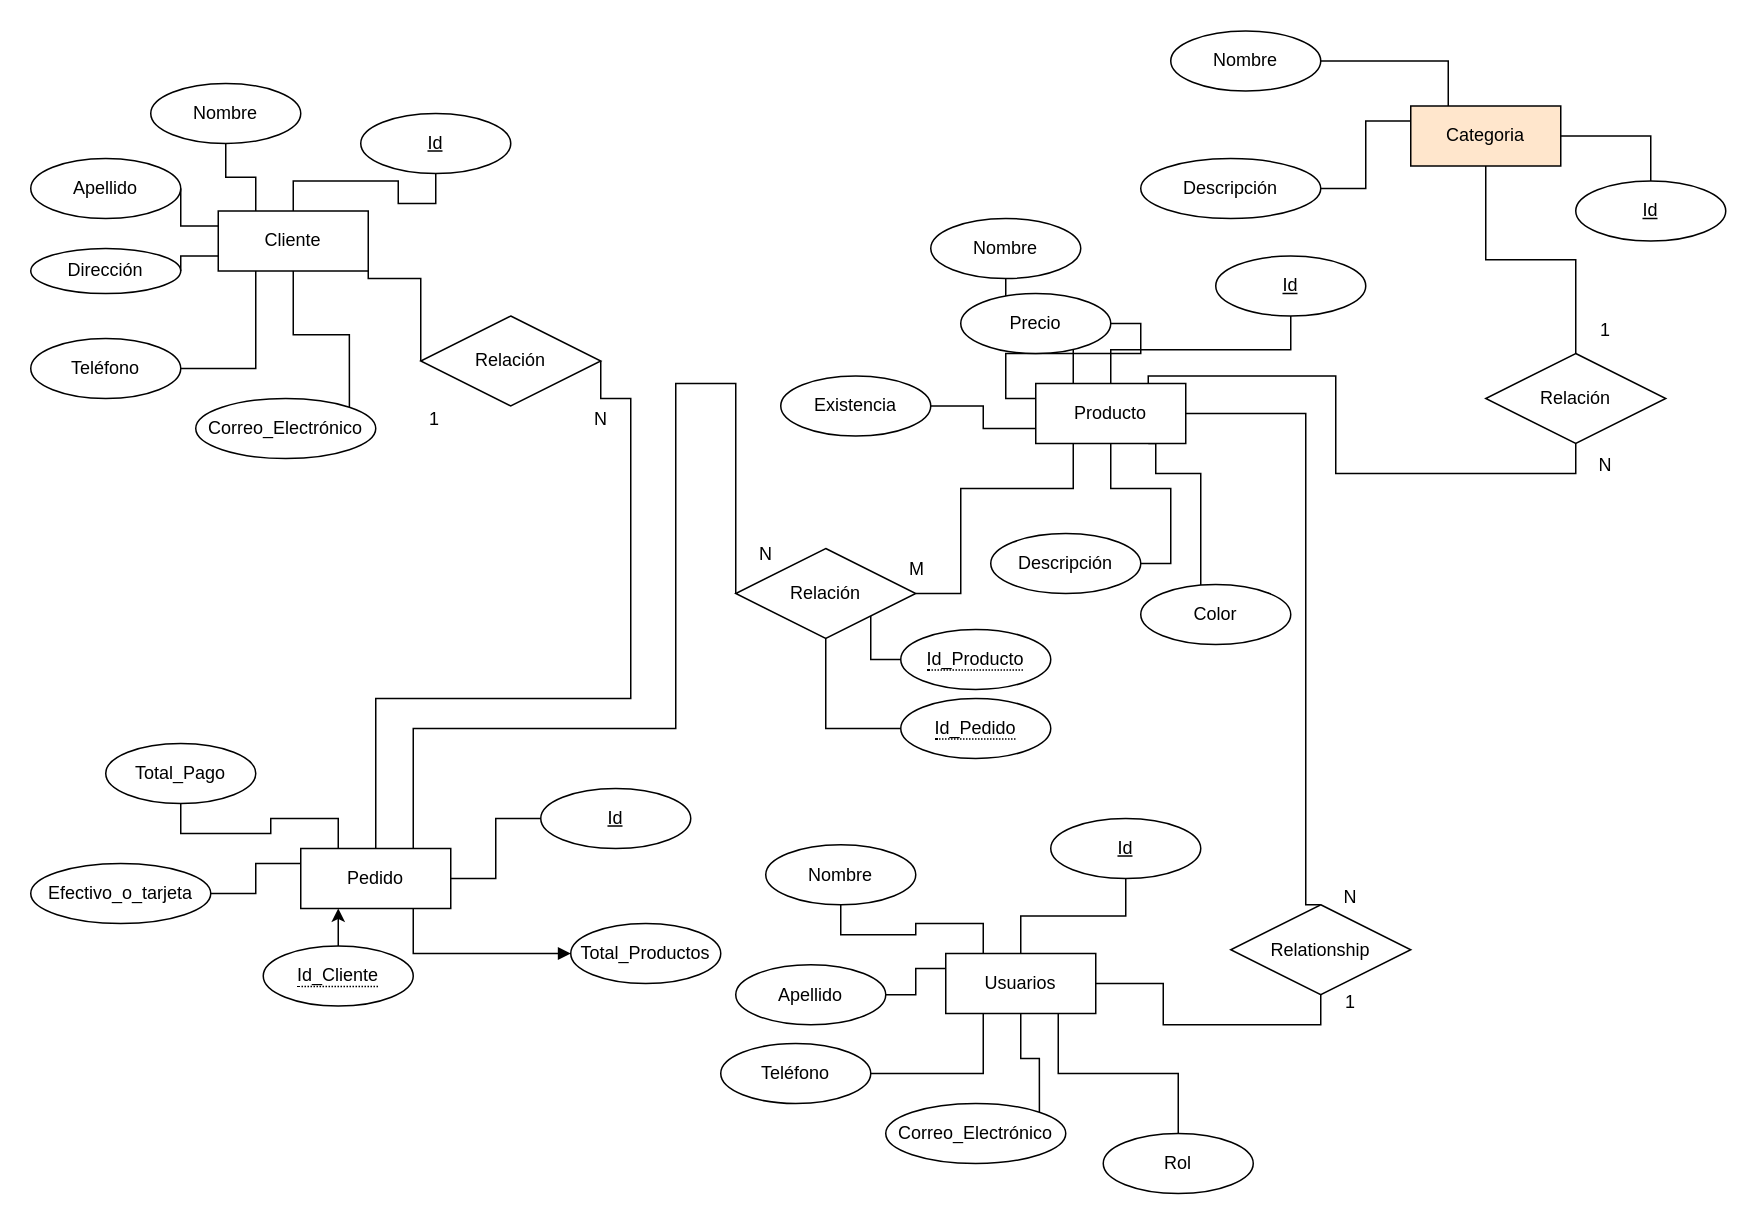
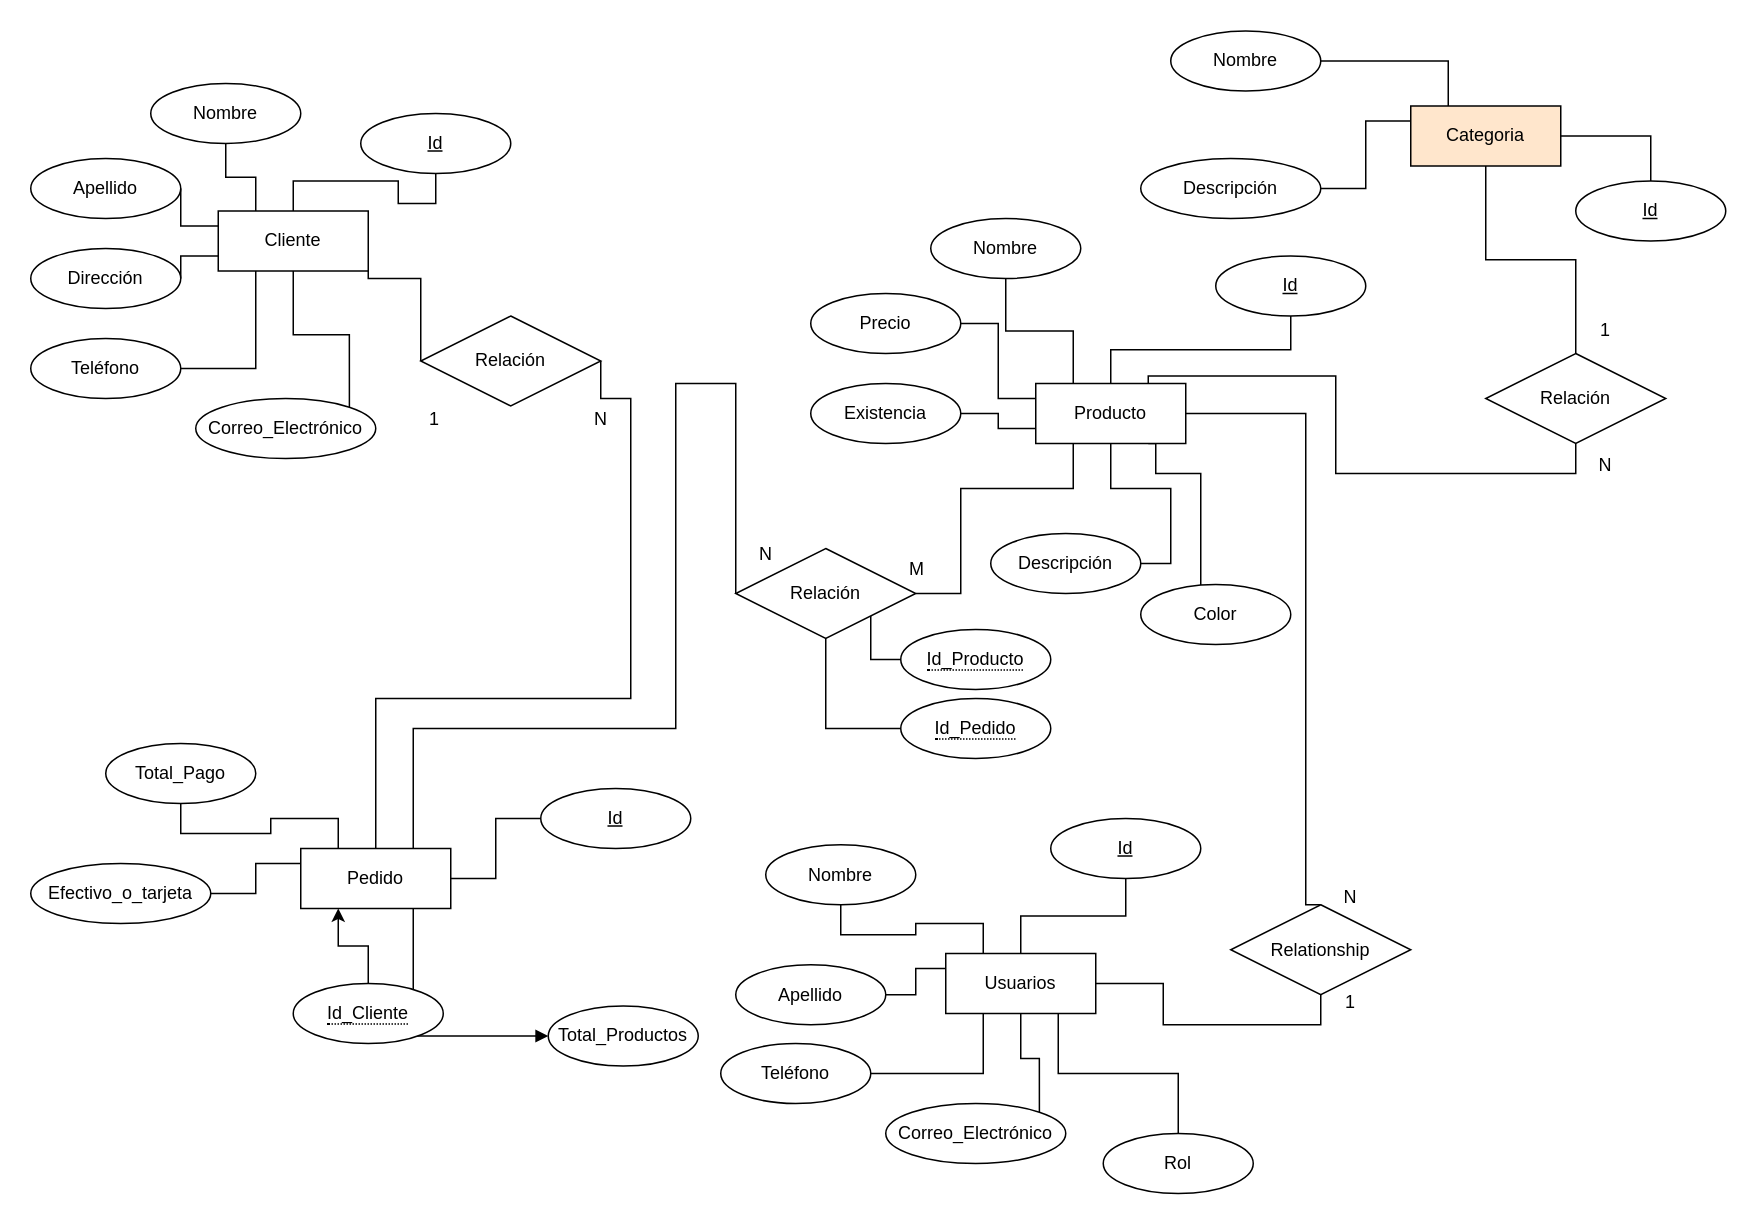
(106, 271) -> (106, 278)
(1036, 323) -> (886, 323)
(856, 406) -> (886, 413)
(646, 953) -> (623, 1036)
(338, 976) -> (368, 1013)
